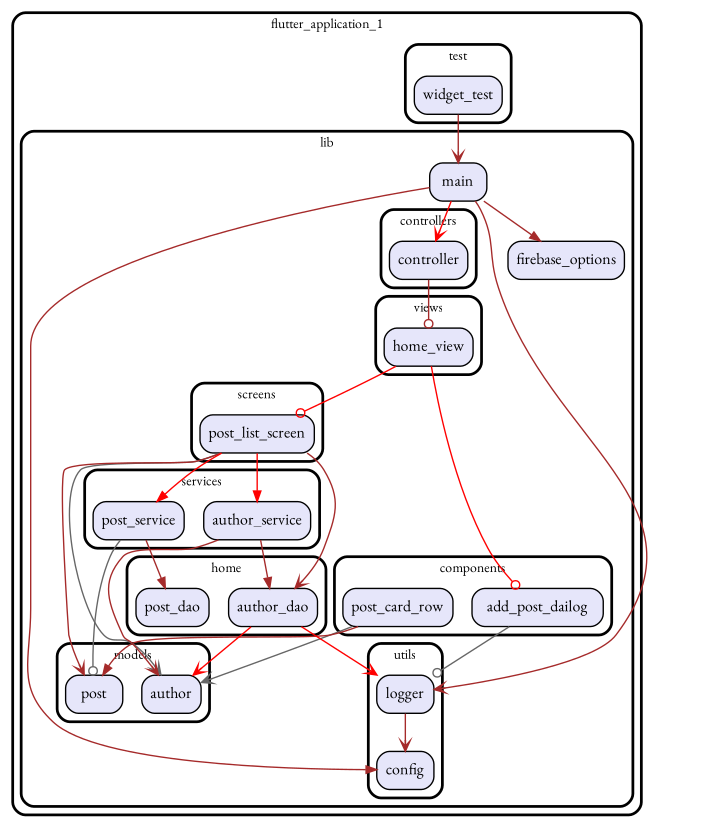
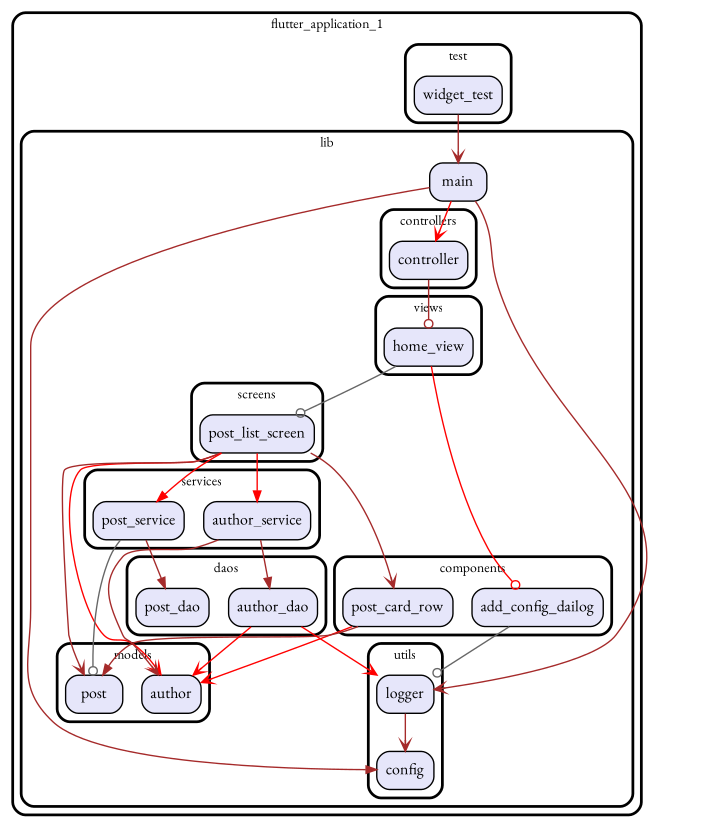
(566, 260) -> none
(350, 389) -> (350, 389)
(70, 515) -> (70, 515)
(334, 516) -> (362, 507)
(226, 568) -> (226, 568)
(538, 607) -> (538, 607)
(282, 653) -> (282, 653)
